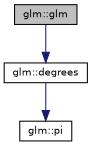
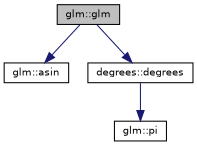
none -> (36, 73)
(46, 73) -> (140, 73)
